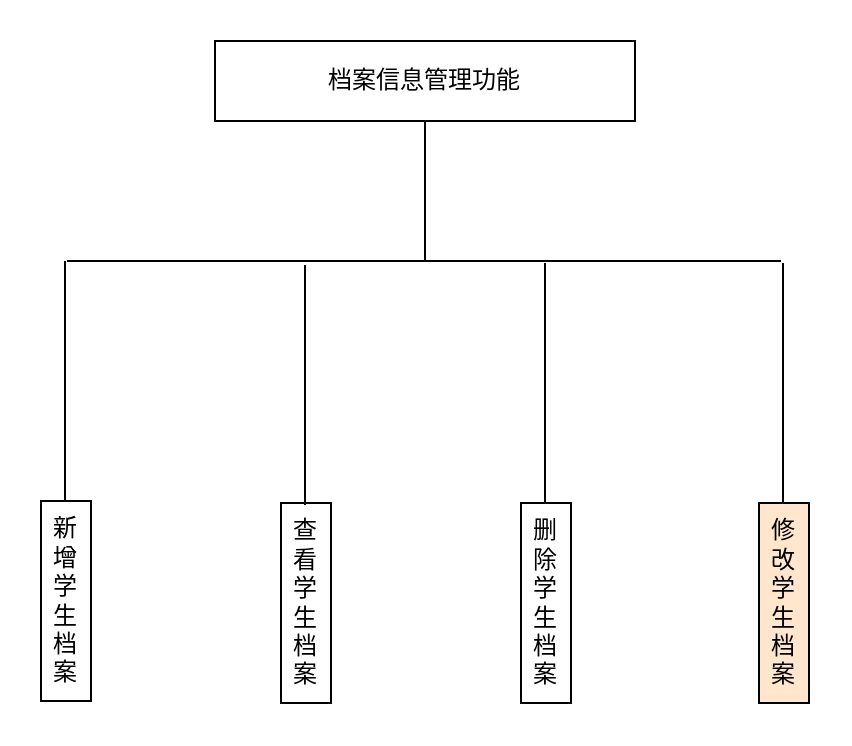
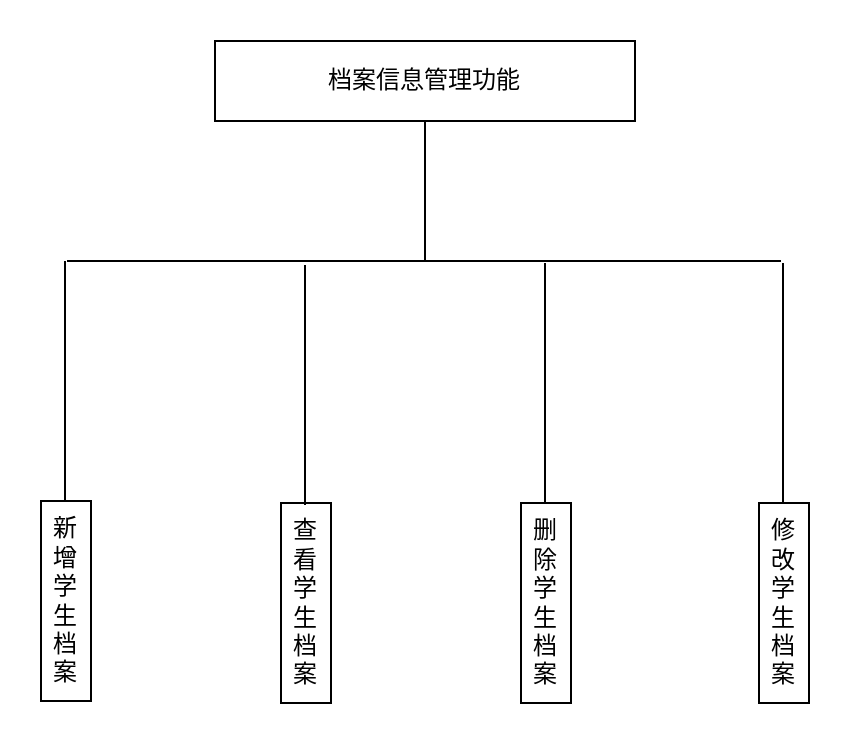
(784, 603) -> (784, 603)
